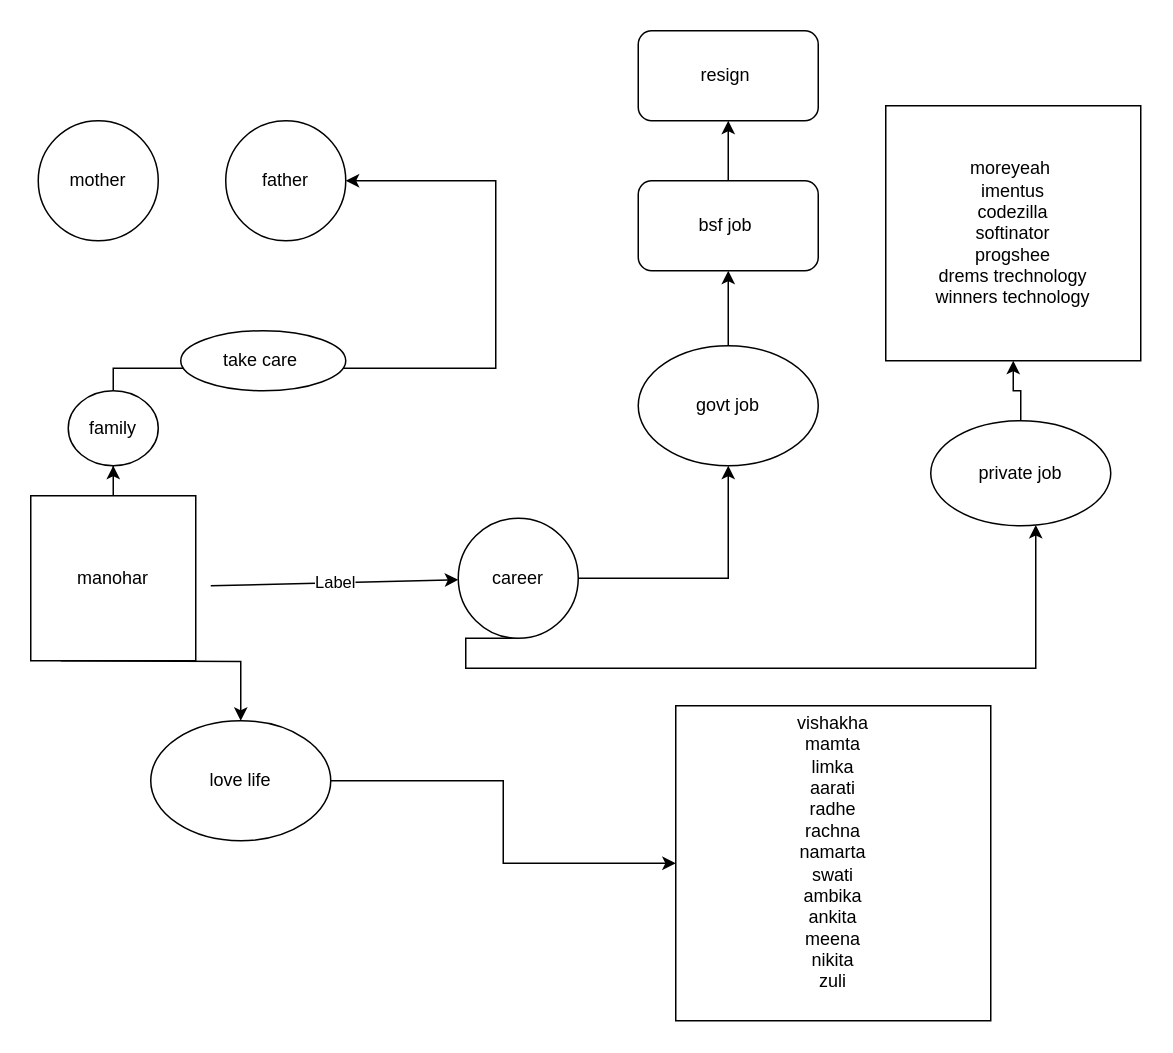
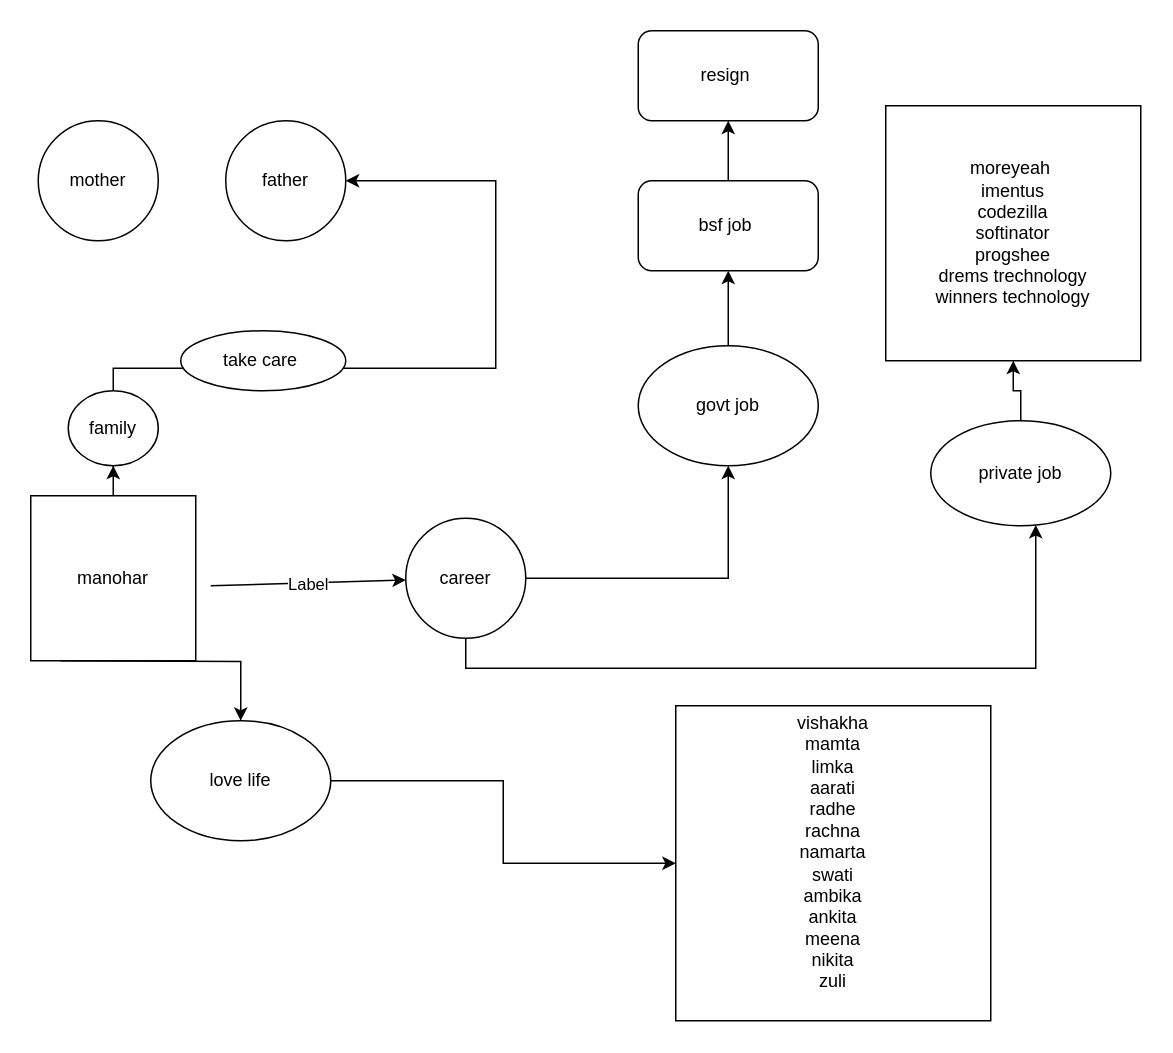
(518, 578) -> (466, 578)
